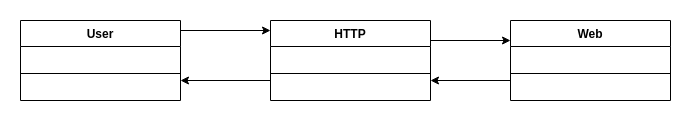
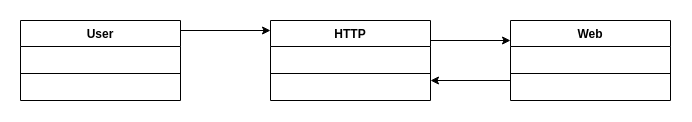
(228, 81) -> none
